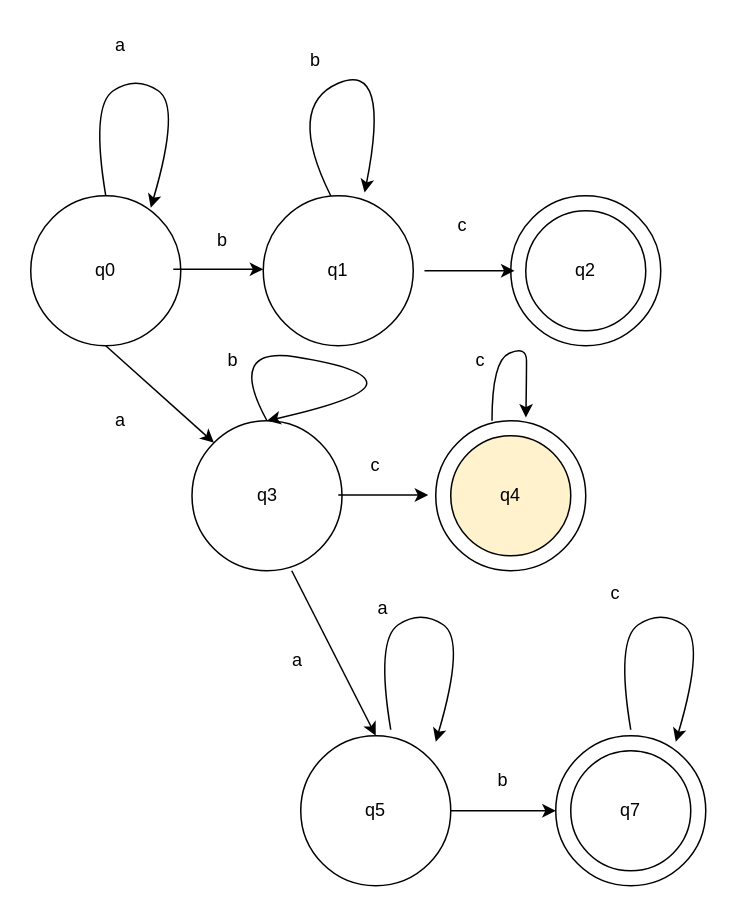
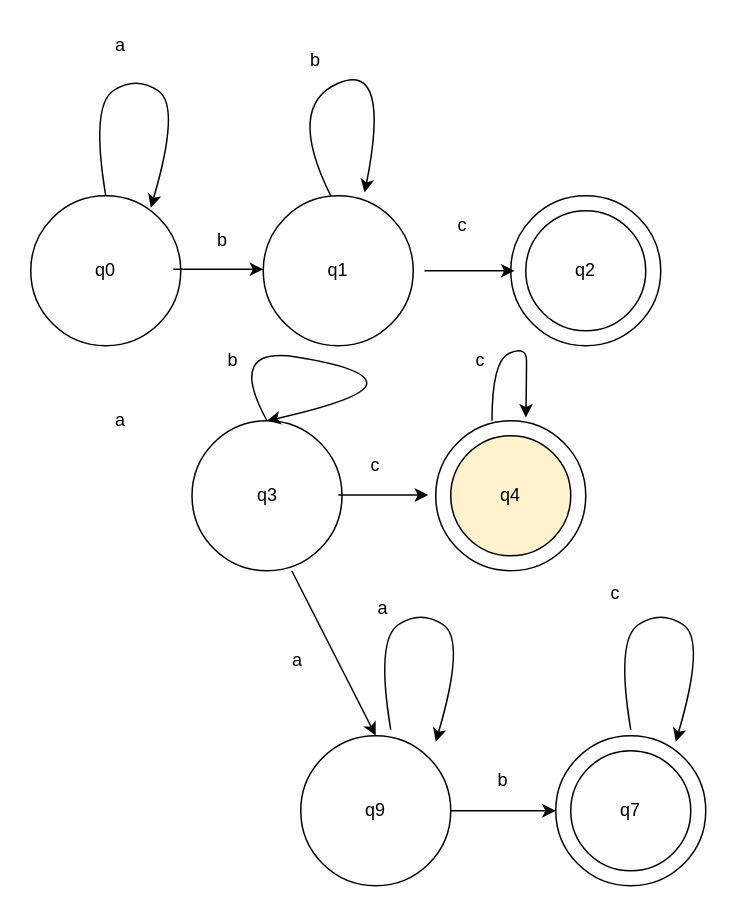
(156, 391) -> none
(376, 811) -> (376, 811)
